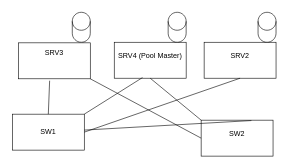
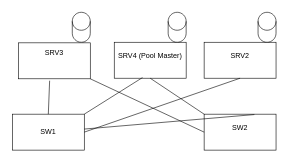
(237, 138) -> (240, 132)
